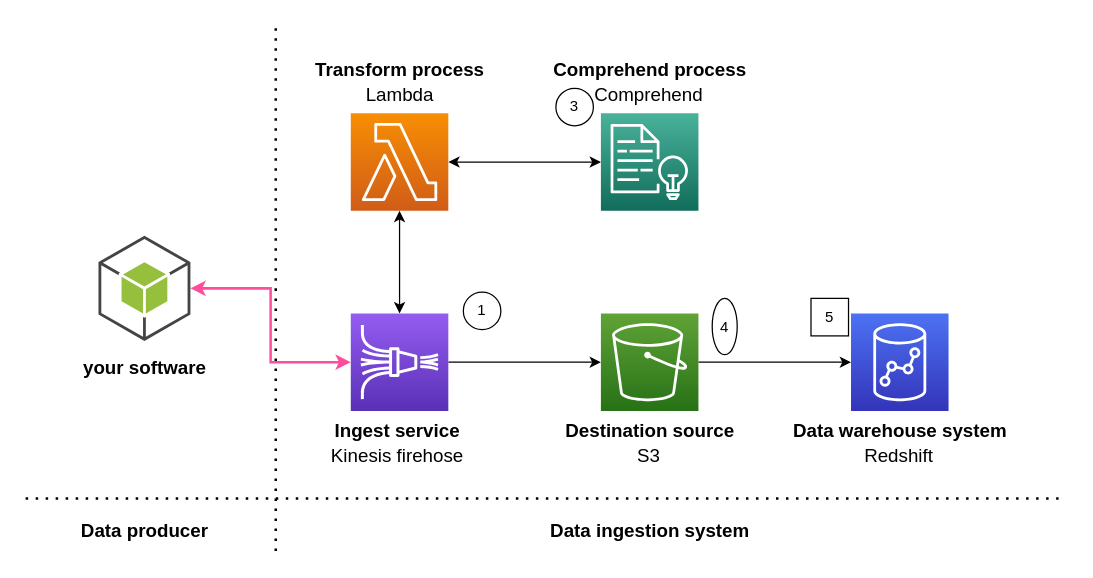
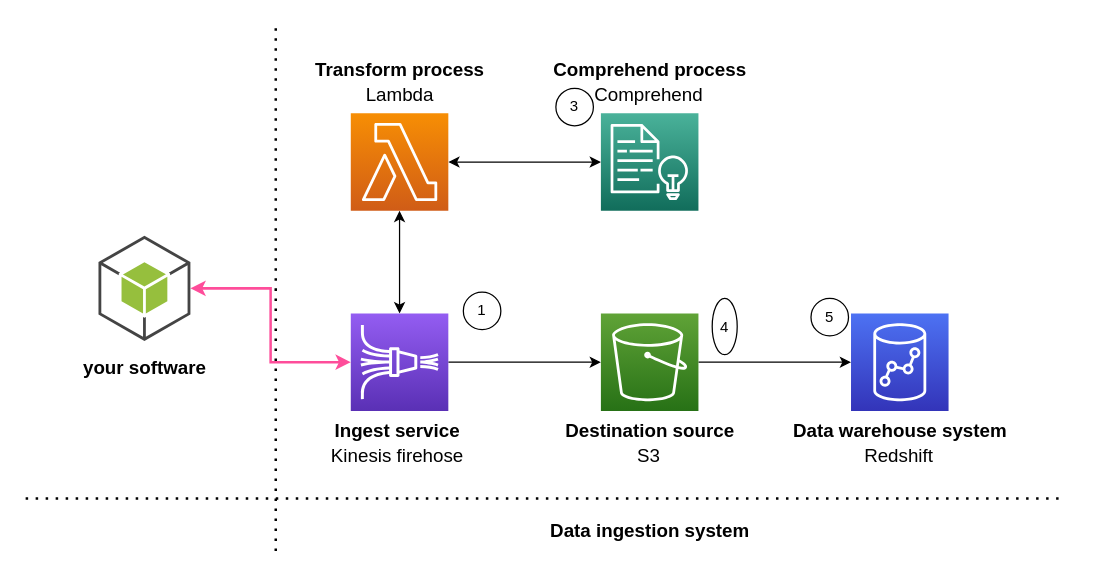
(829, 317) -> (829, 317)
(144, 529) -> none
